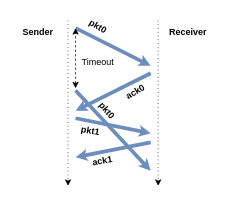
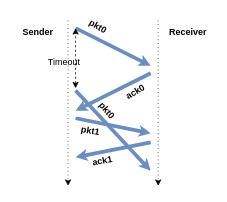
(98, 62) -> (64, 62)
